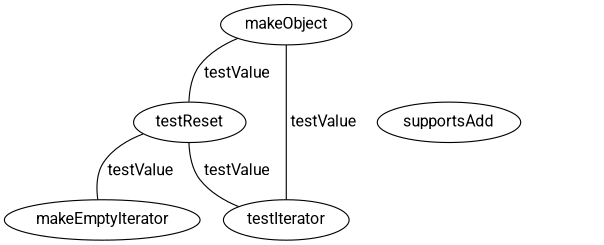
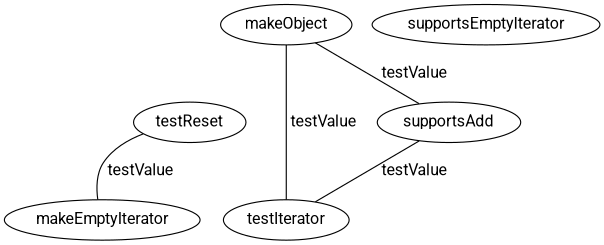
none -> (486, 25)
(202, 62) -> (367, 73)
(203, 183) -> (367, 171)
